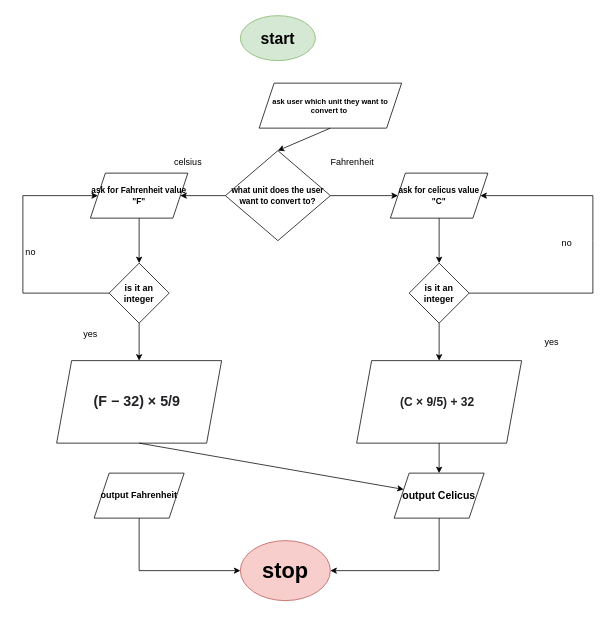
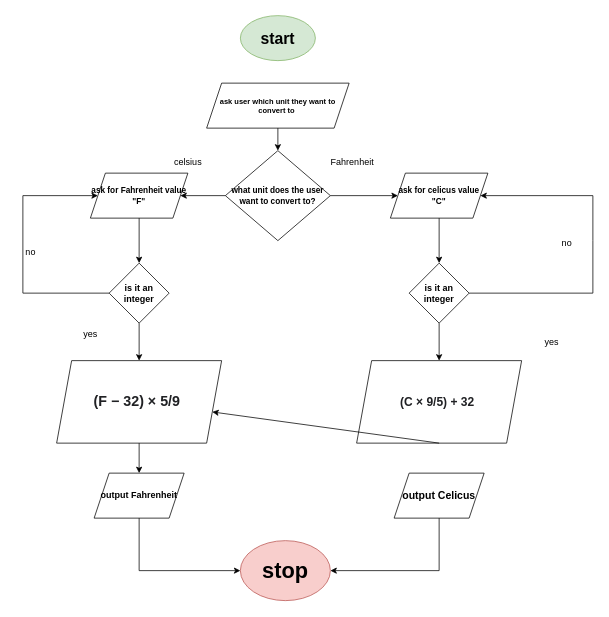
(330, 105) -> (278, 105)
(271, 466) -> (139, 466)
(439, 466) -> (327, 427)
